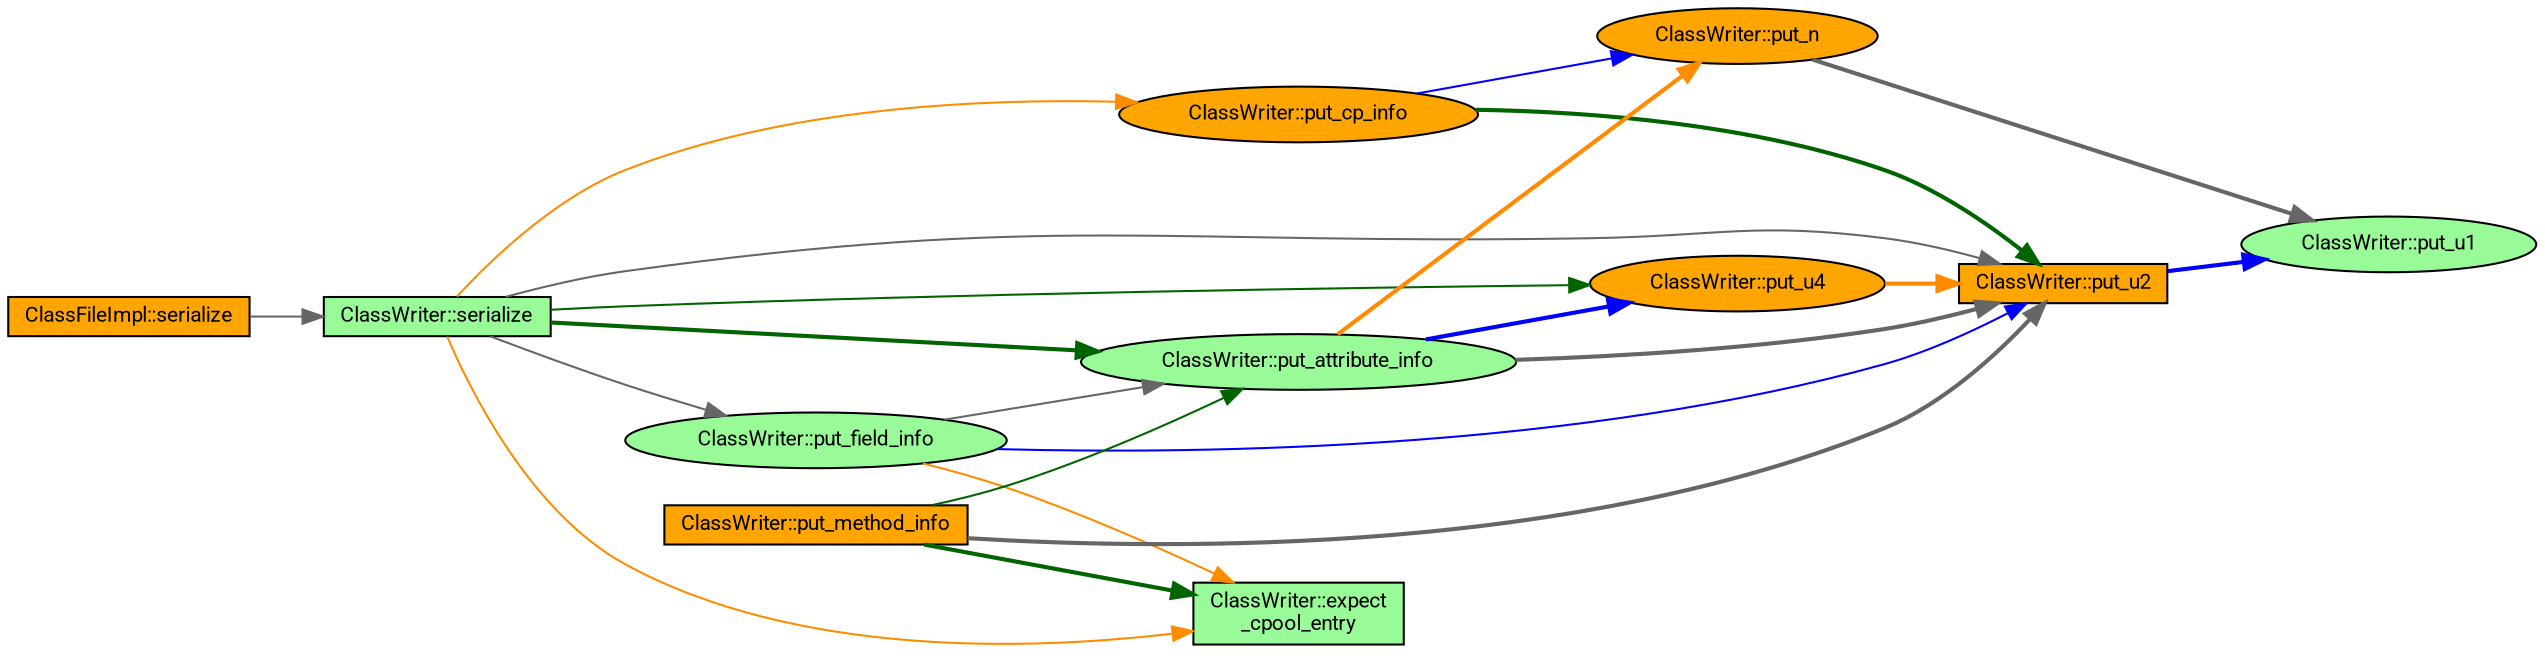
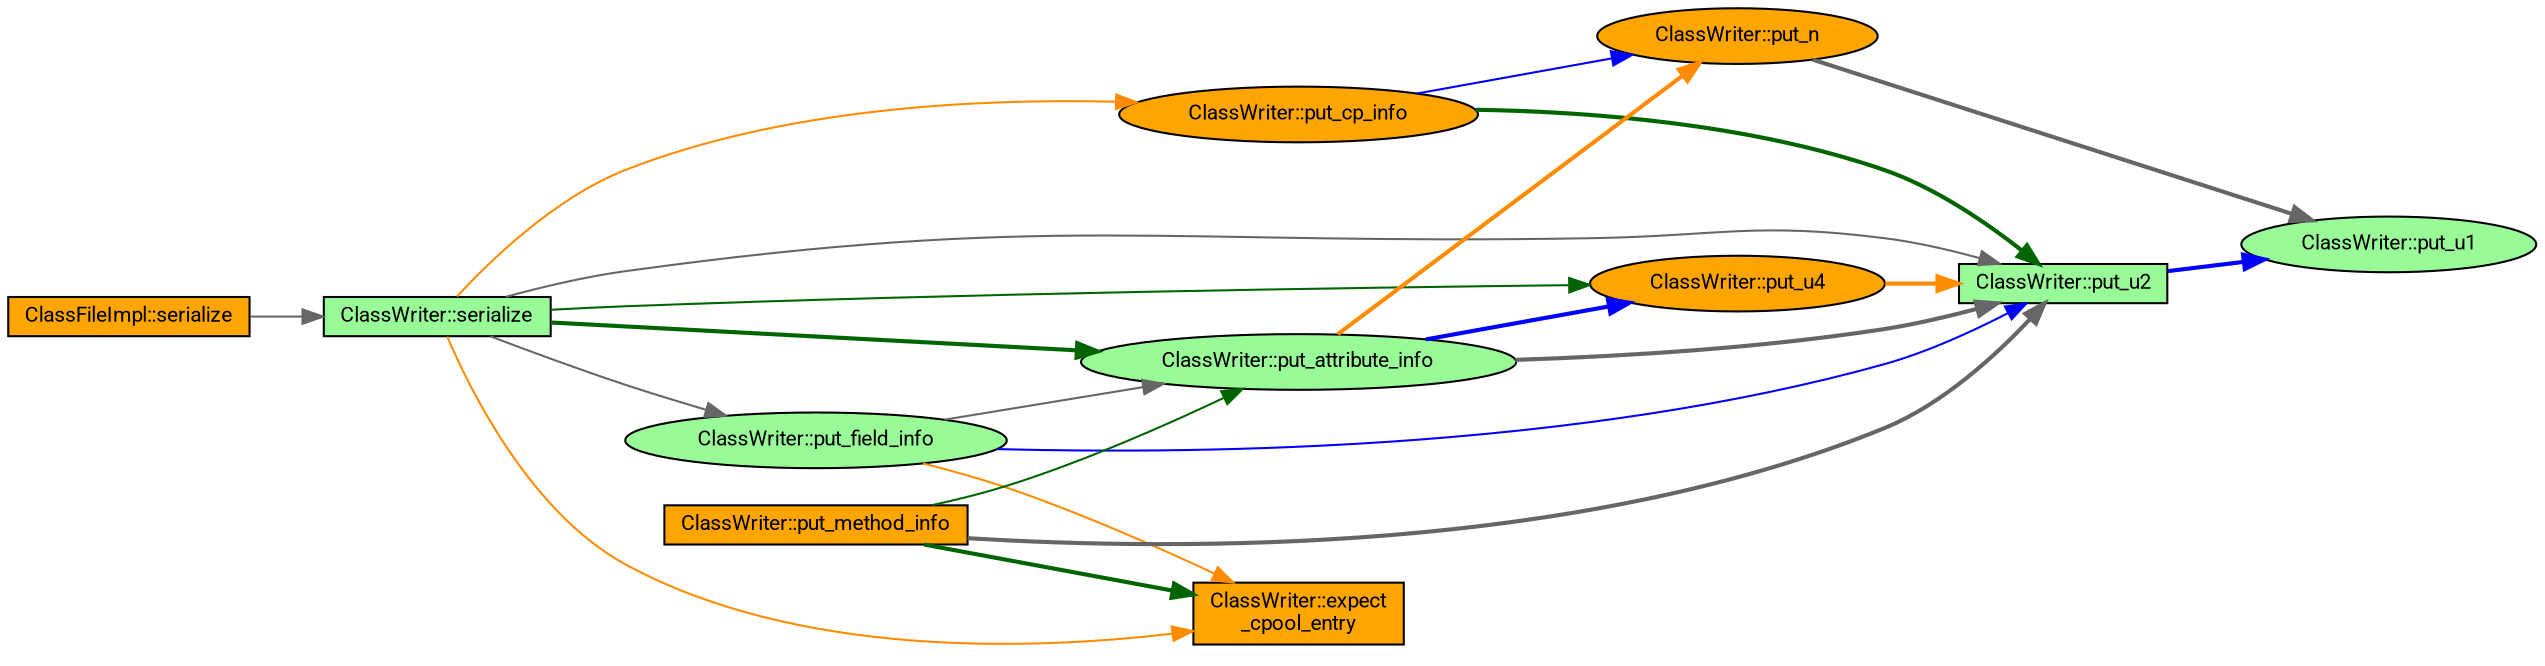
(2063, 284) -> (2063, 284)
(1299, 614) -> (1299, 614)
